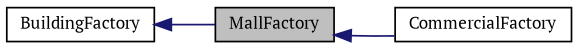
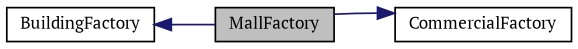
(373, 36) -> (356, 13)
